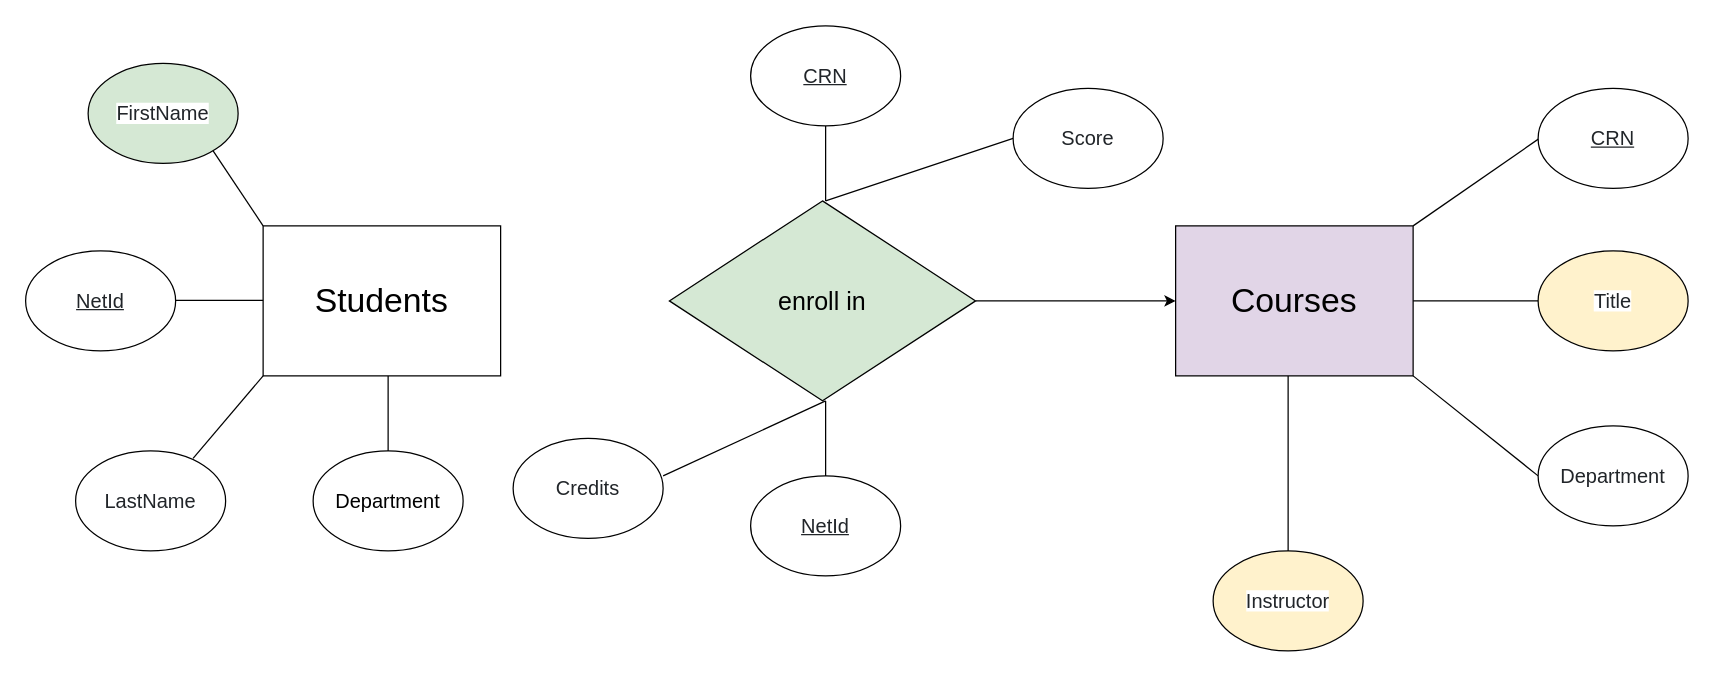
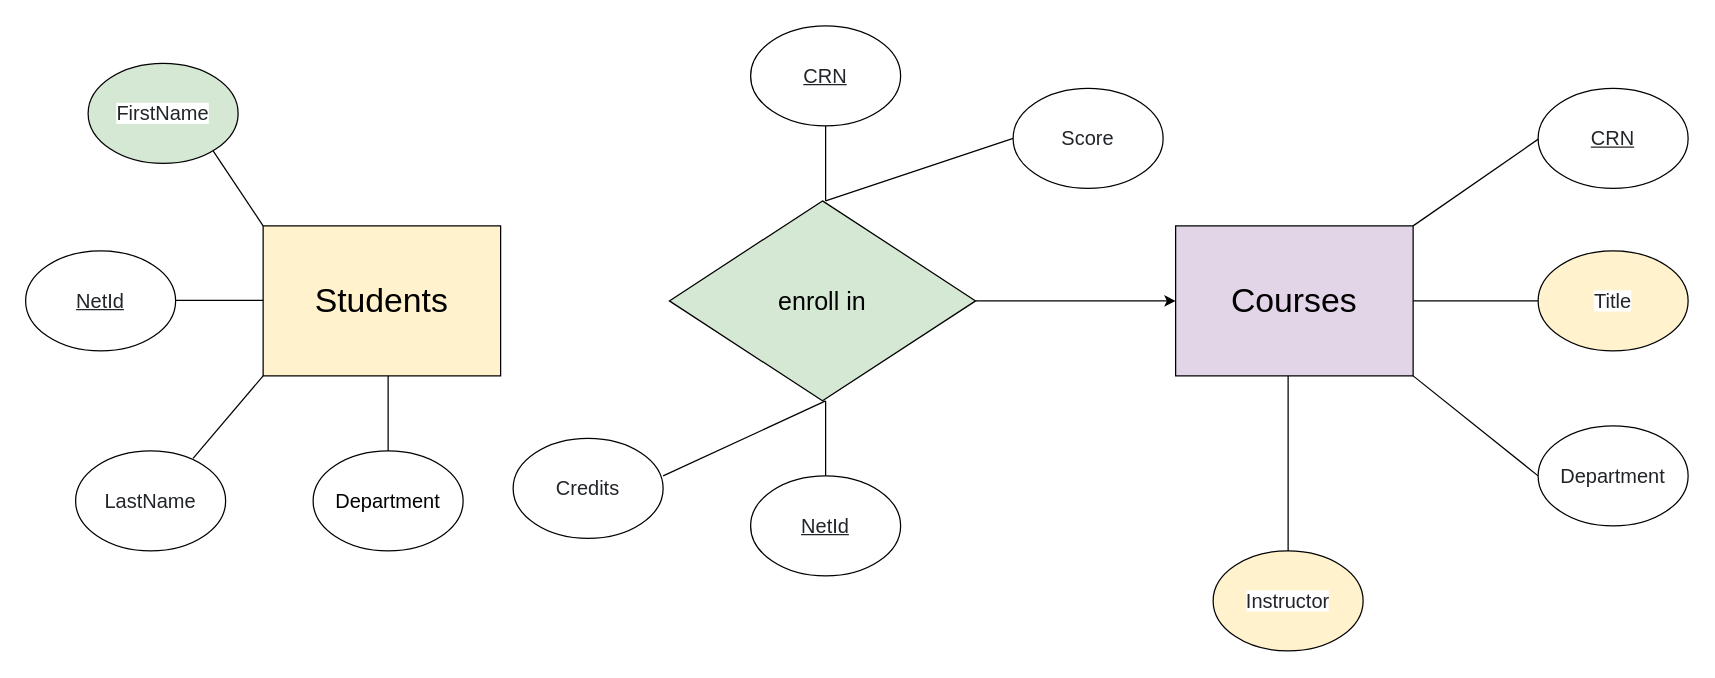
(382, 301) -> (382, 301)
